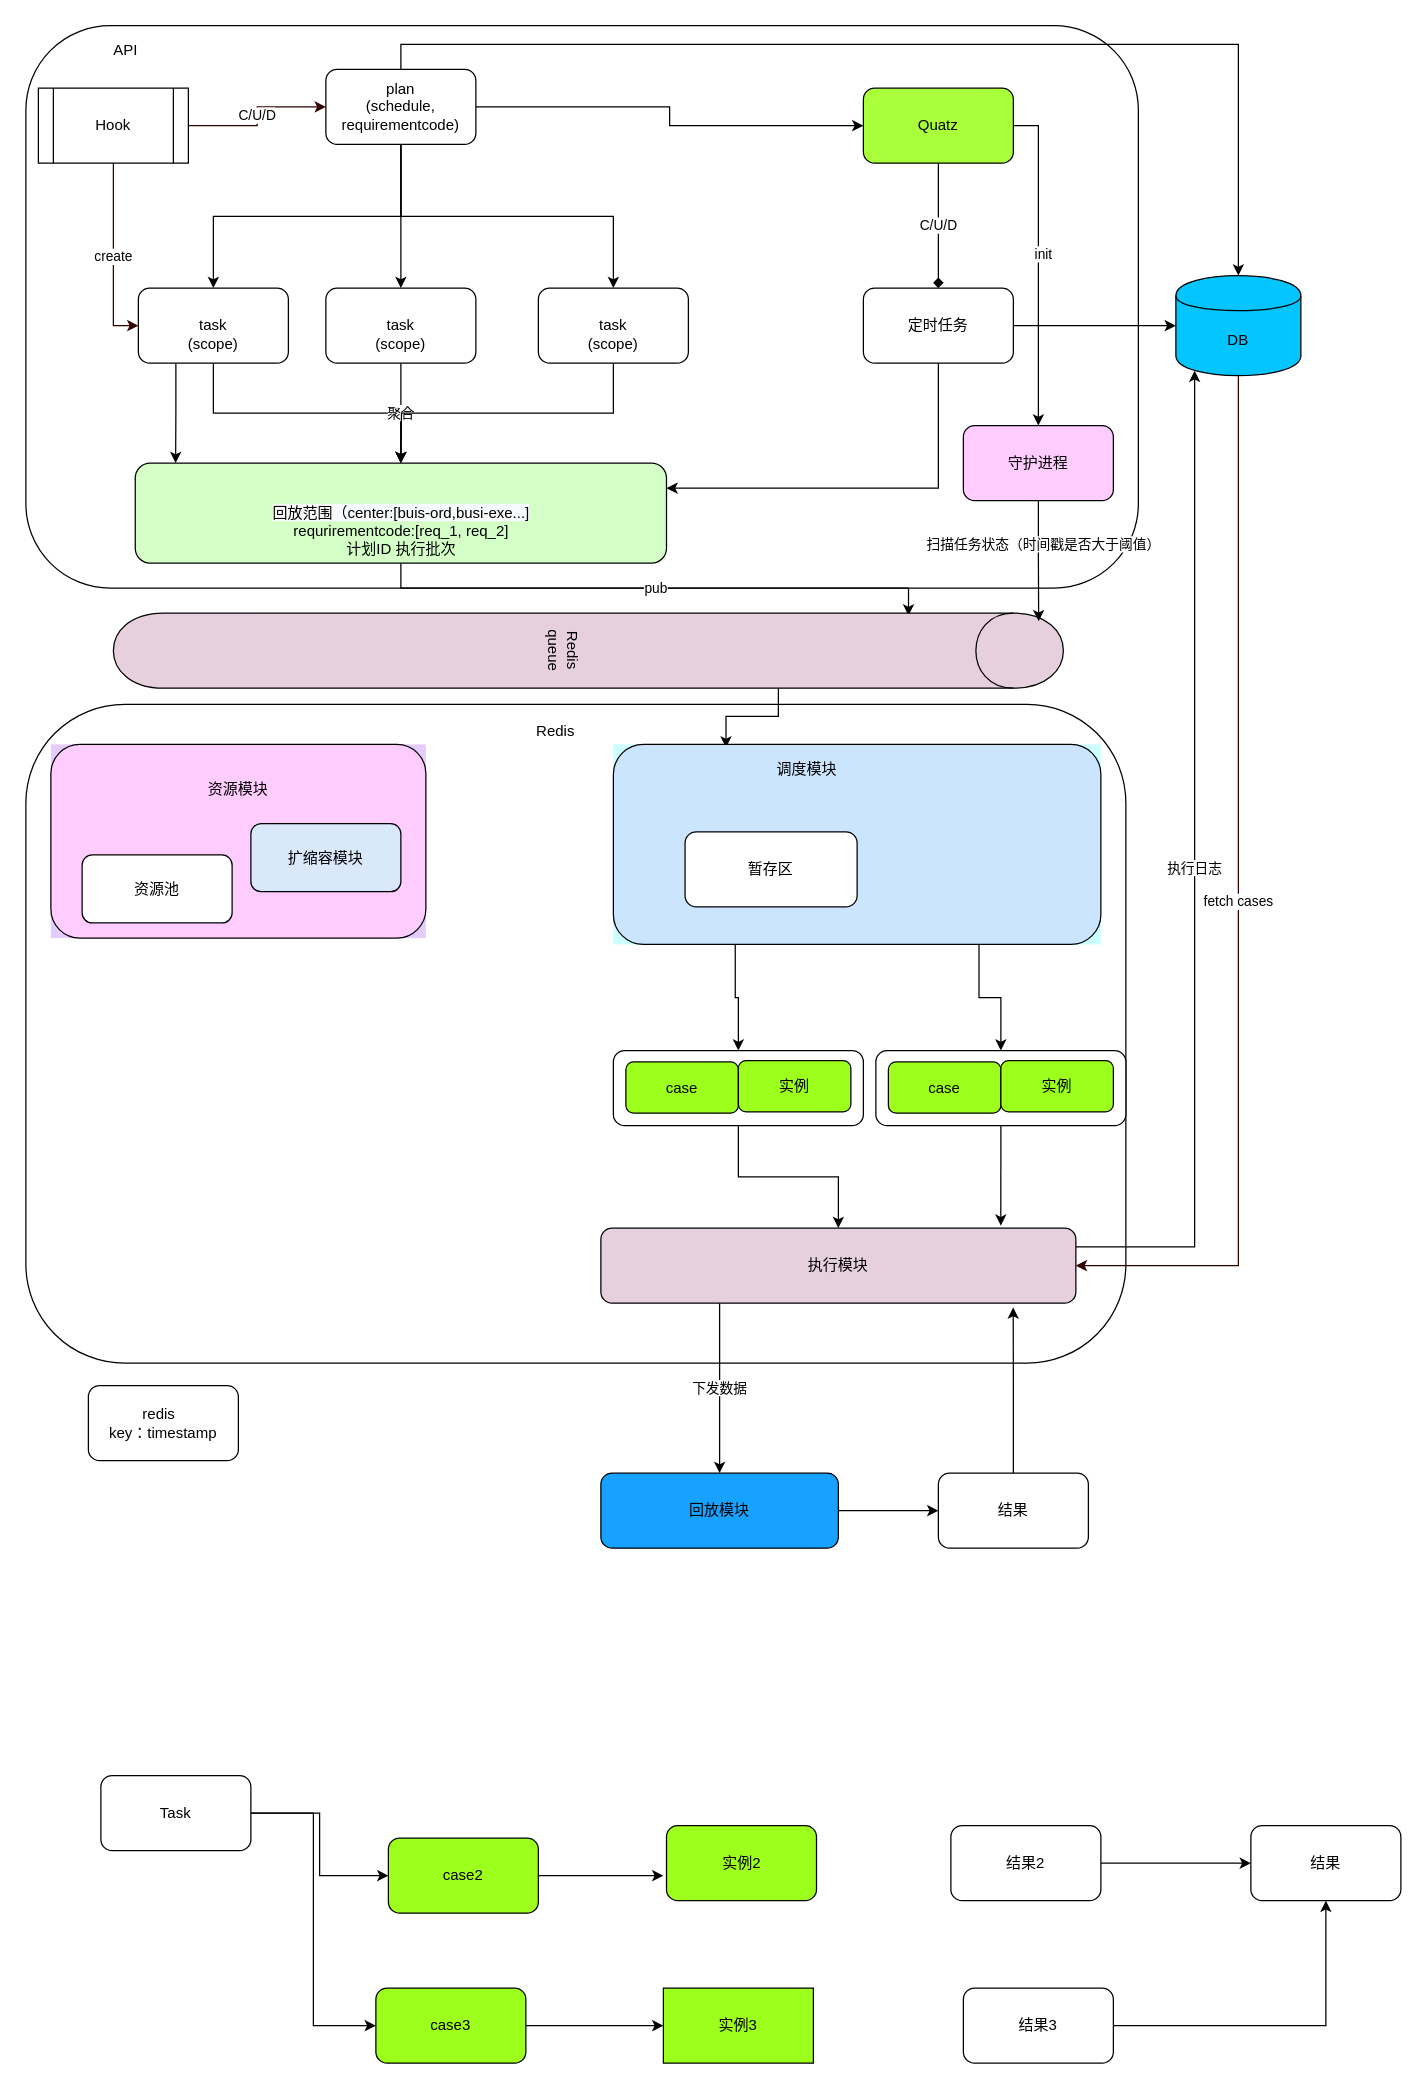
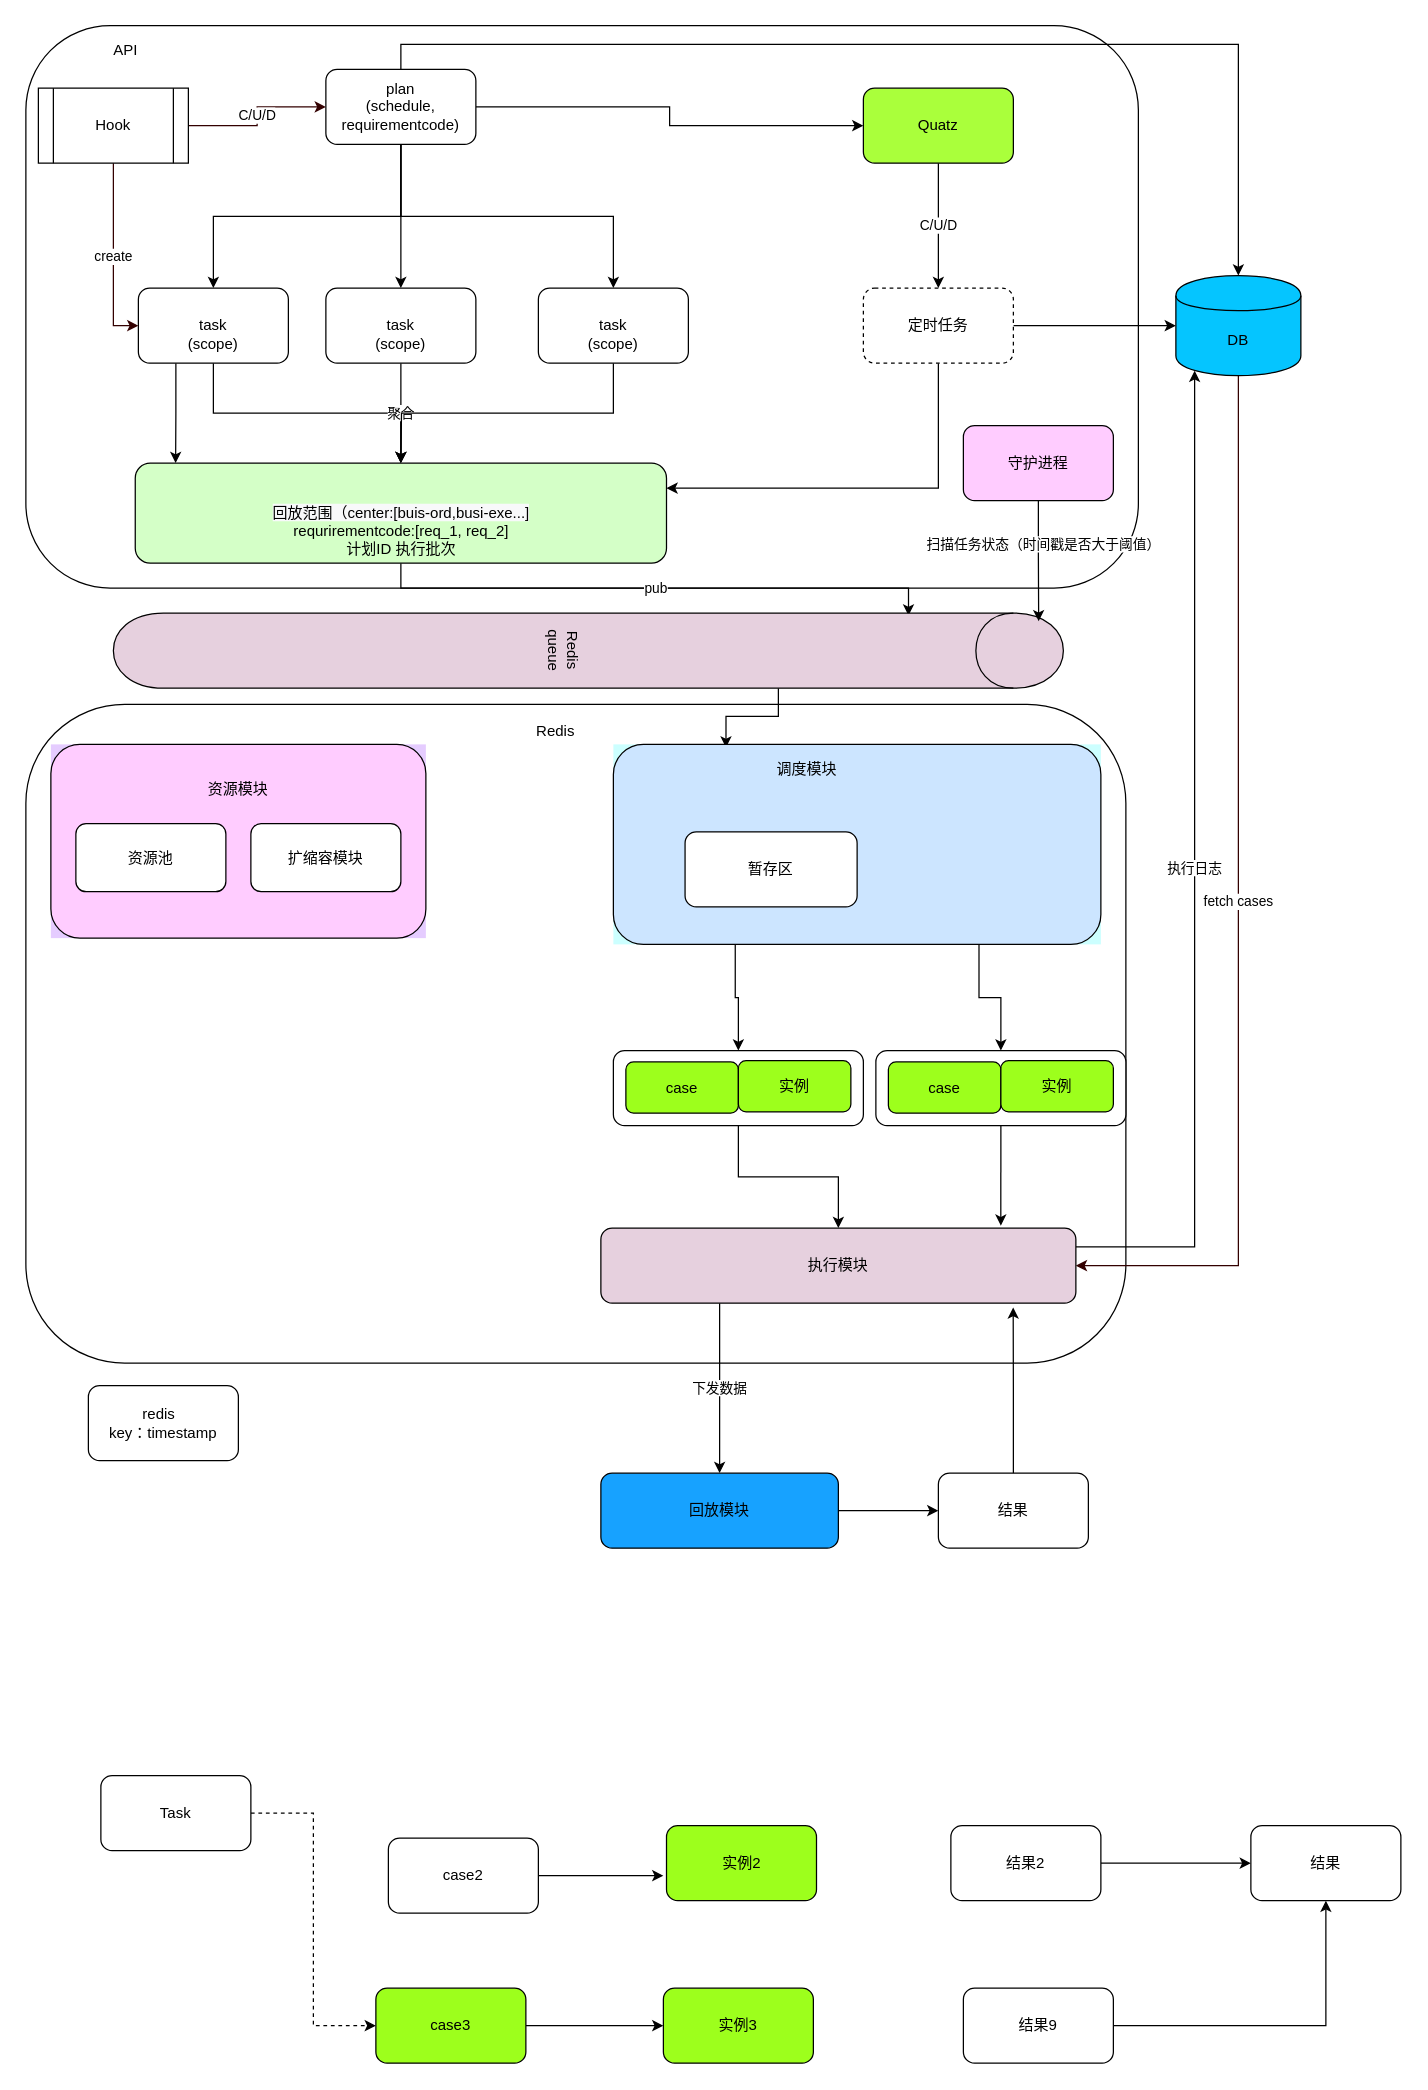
(1038, 259) -> none
(938, 277) -> (938, 278)
(938, 326) -> (938, 326)
(326, 858) -> (326, 858)
(157, 889) -> (151, 858)
(319, 1873) -> none
(463, 1876) -> (463, 1876)
(313, 1947) -> (313, 1947)
(738, 2026) -> (738, 2026)
(1038, 2026) -> (1038, 2026)
